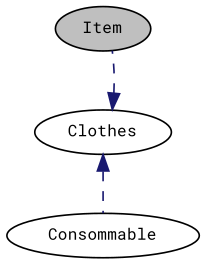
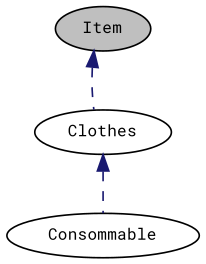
(114, 72) -> (92, 89)
